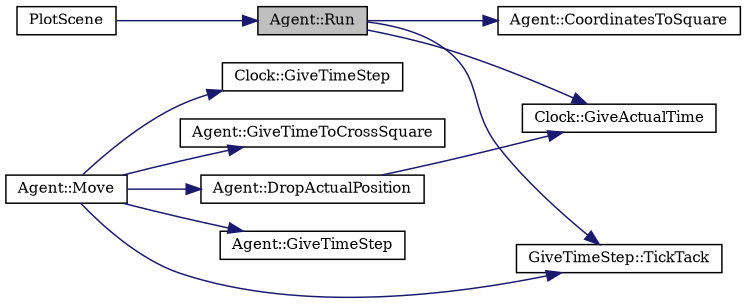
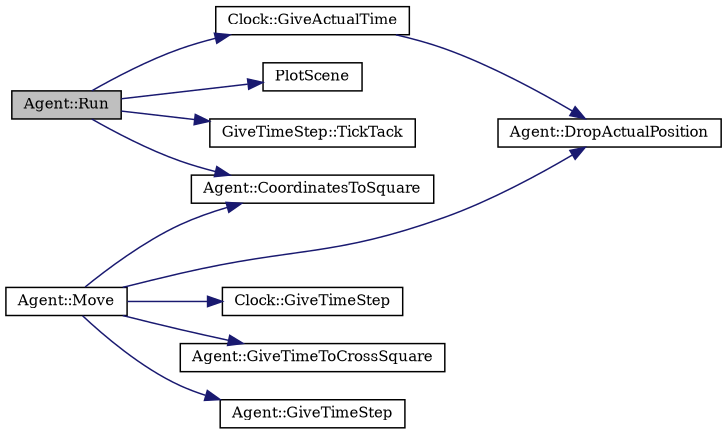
(180, 21) -> (185, 91)
(465, 156) -> (487, 66)
(302, 295) -> (152, 240)
